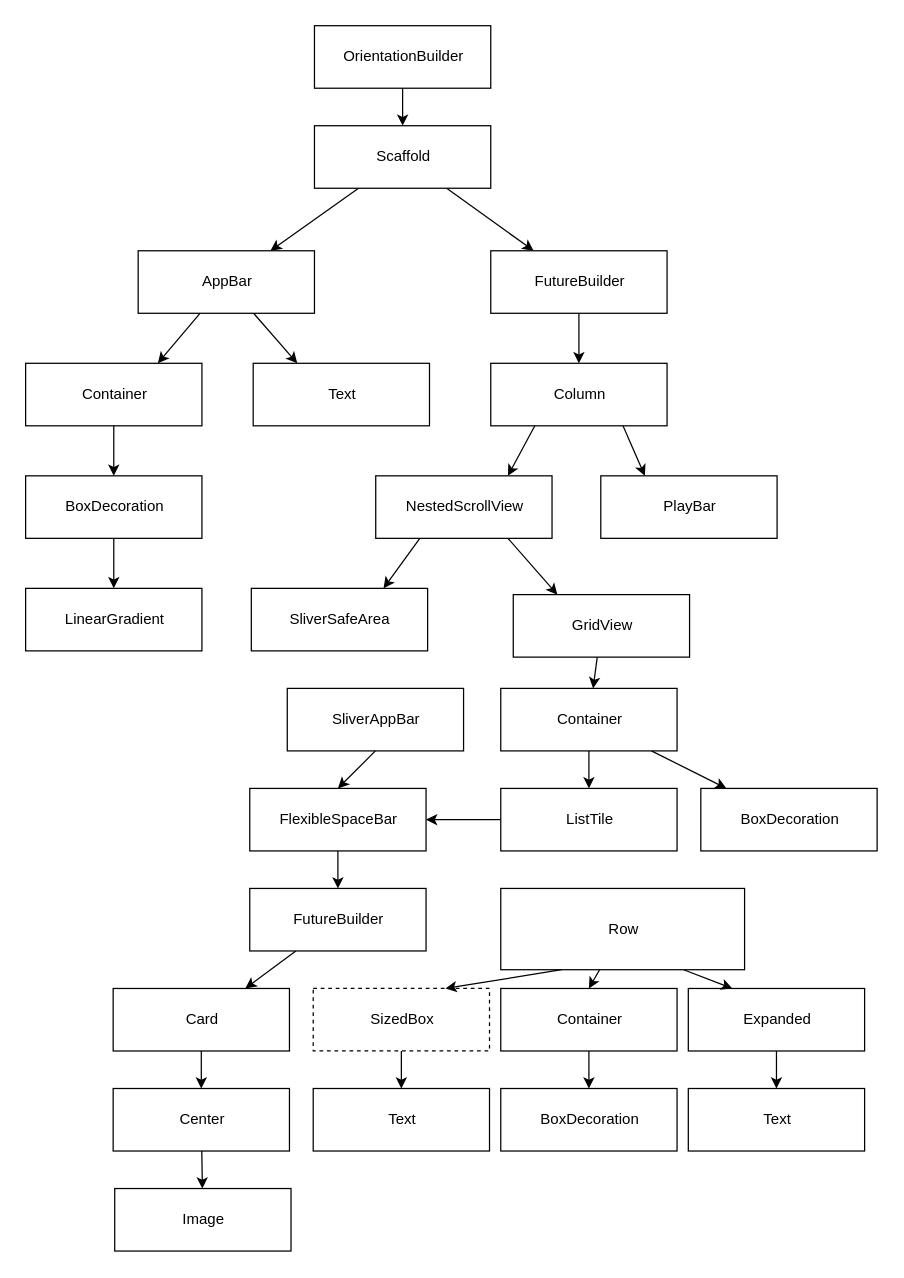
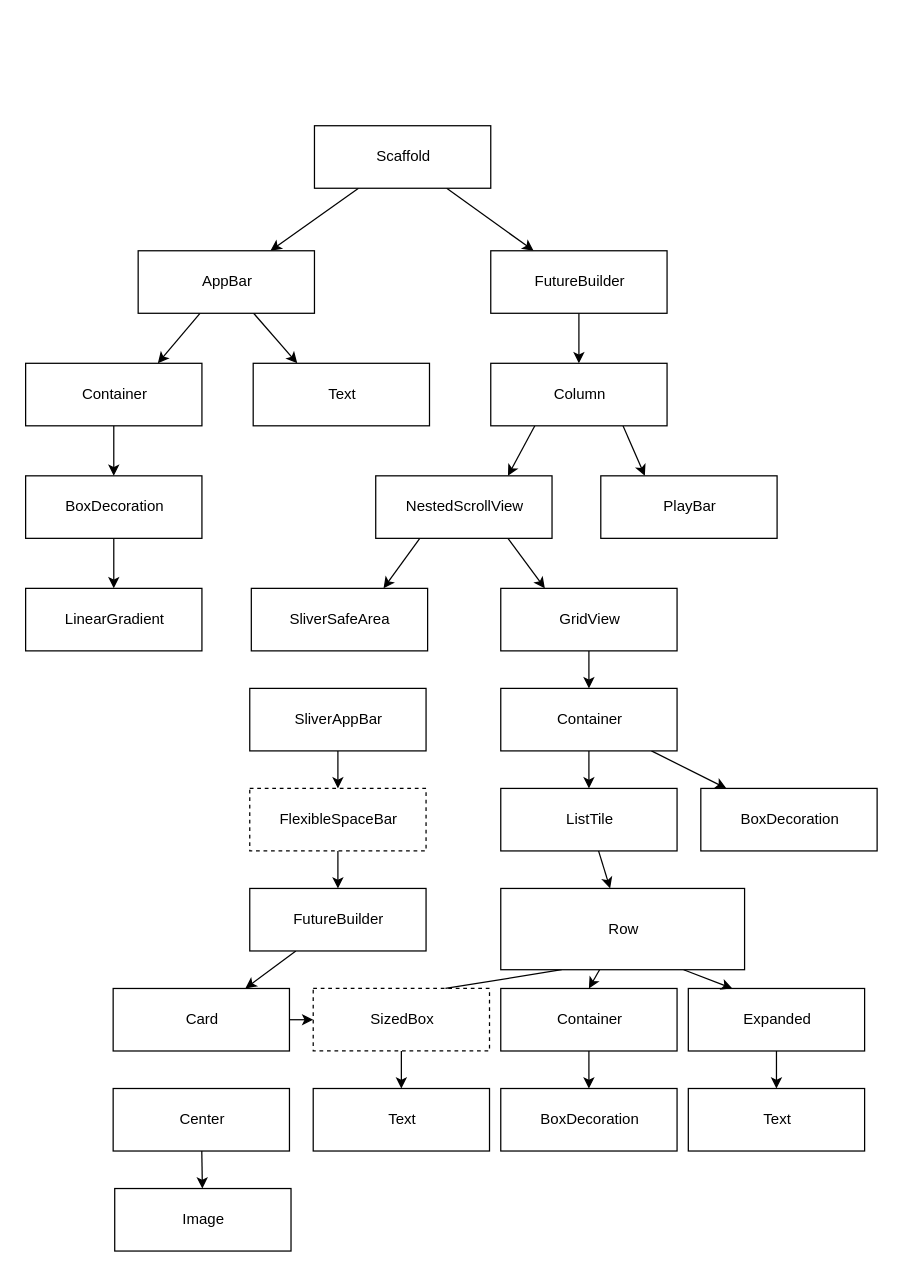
(403, 57) -> none
(403, 102) -> none
(601, 626) -> (589, 619)
(375, 719) -> (338, 719)
(338, 819) -> (338, 819)
(467, 819) -> (603, 865)
(455, 987) -> (451, 987)
(201, 1065) -> (297, 1019)
